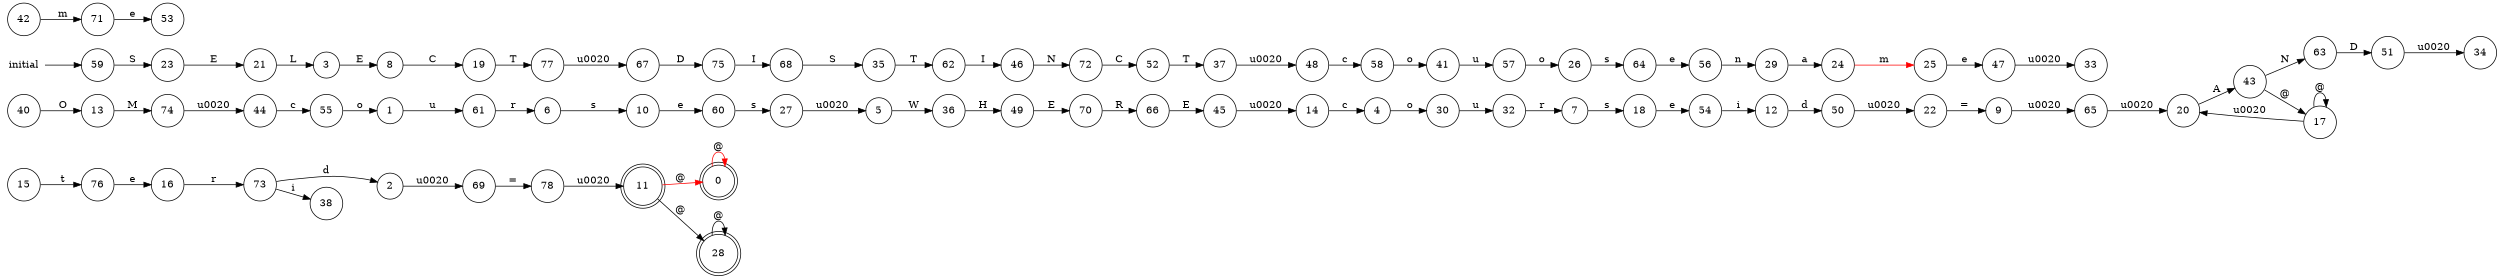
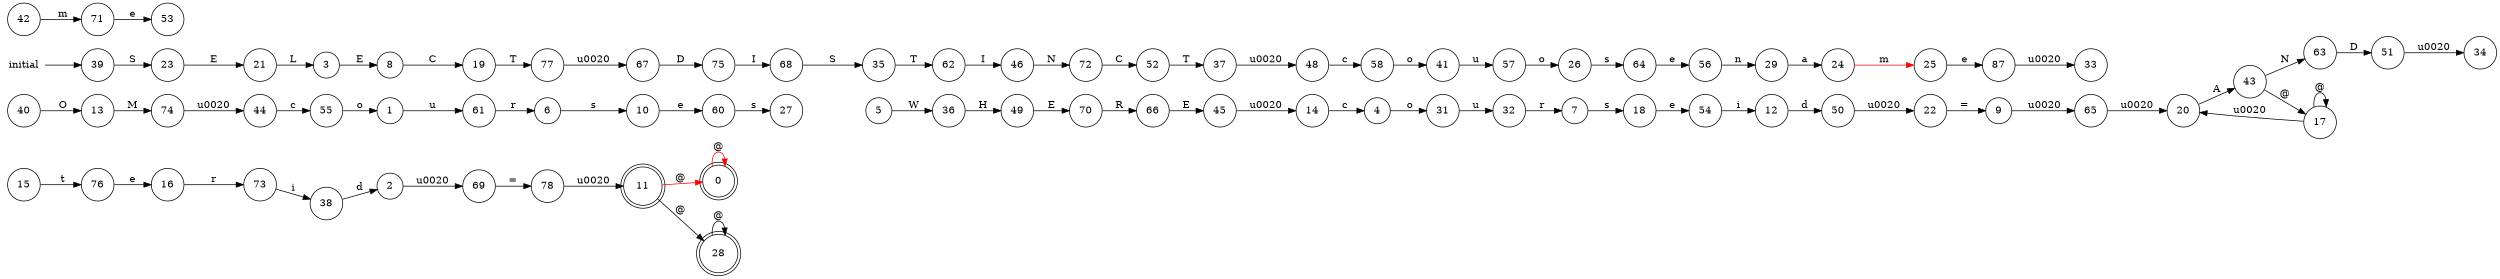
(98, 65) -> (98, 65)
(1999, 65) -> (1999, 65)
(831, 111) -> none
(1443, 111) -> (1443, 111)
(323, 177) -> (356, 195)
